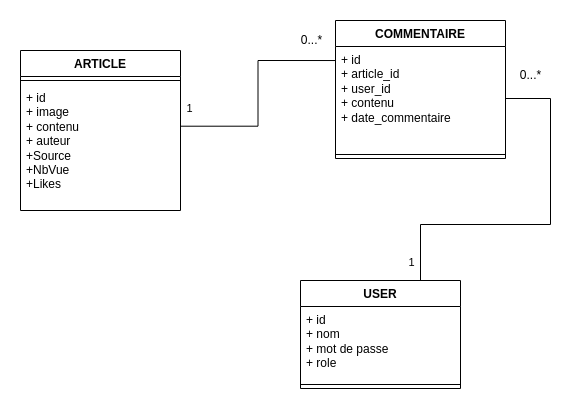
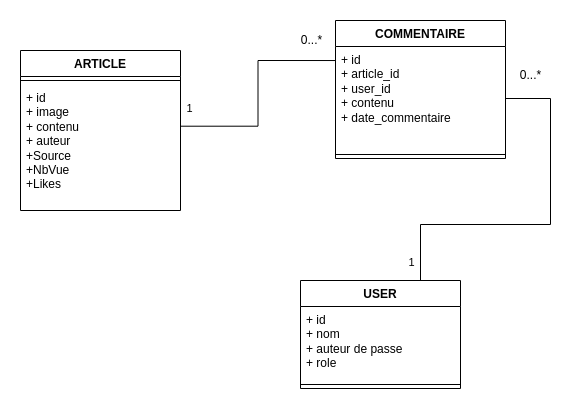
(349, 342) -> (359, 342)
